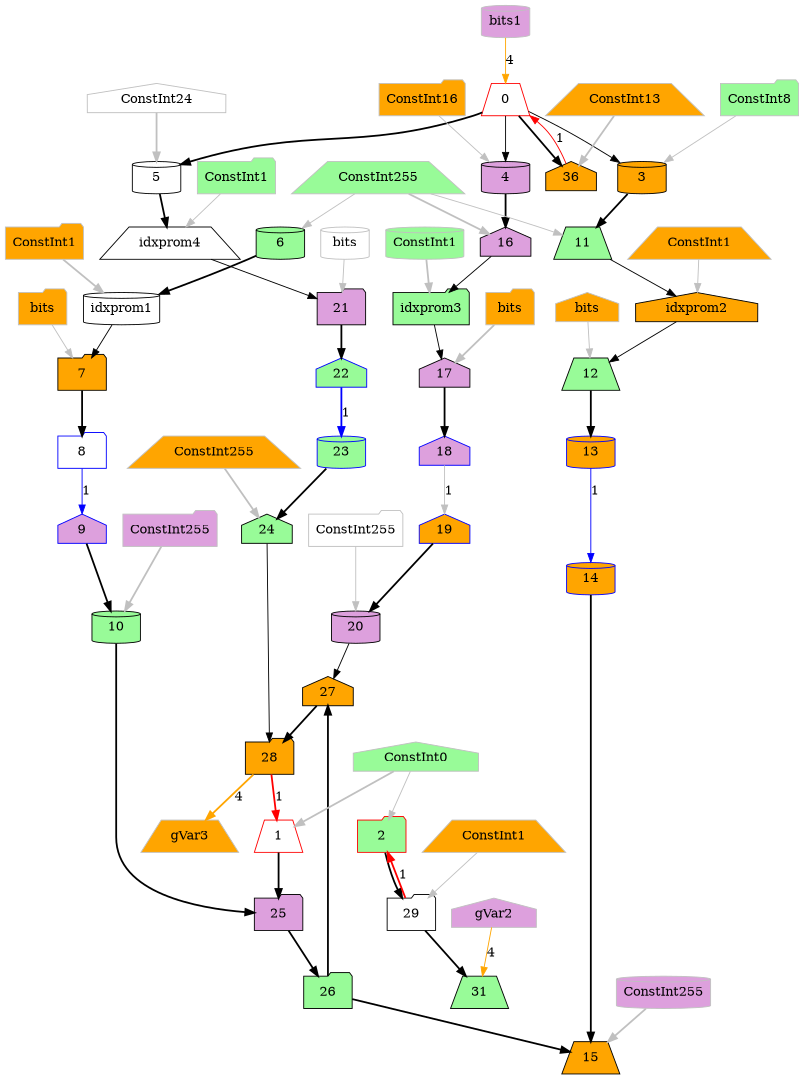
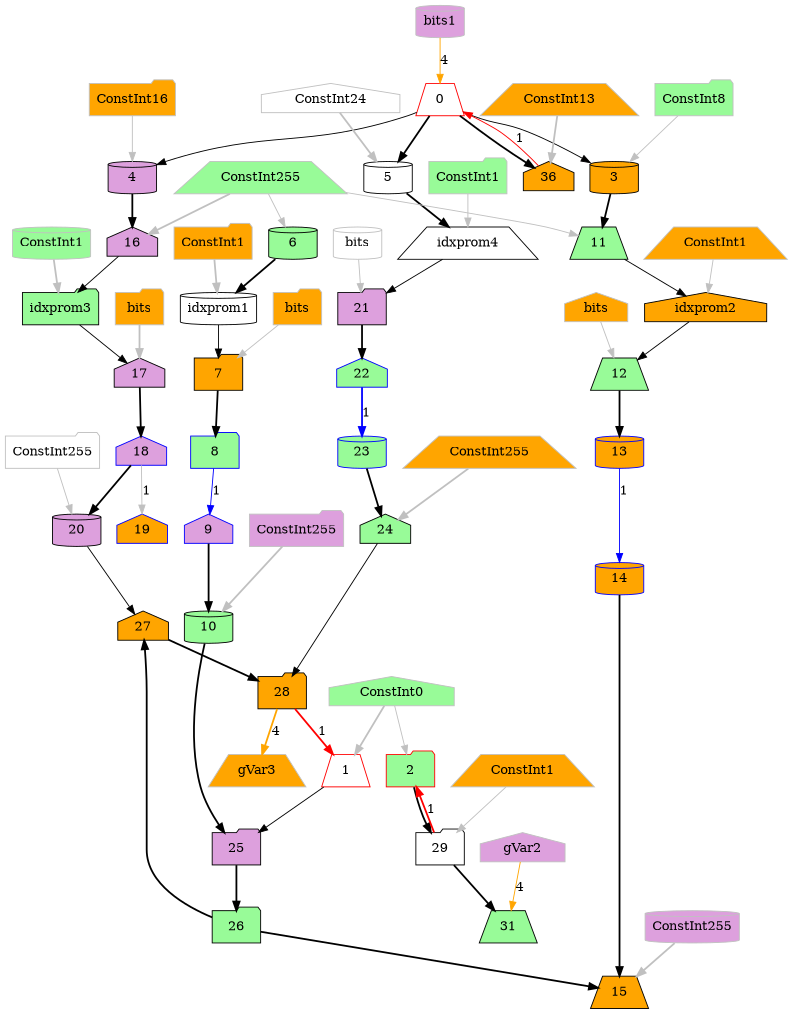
(82, 452) -> (215, 452)
(405, 574) -> (113, 486)
(279, 871) -> (295, 807)
